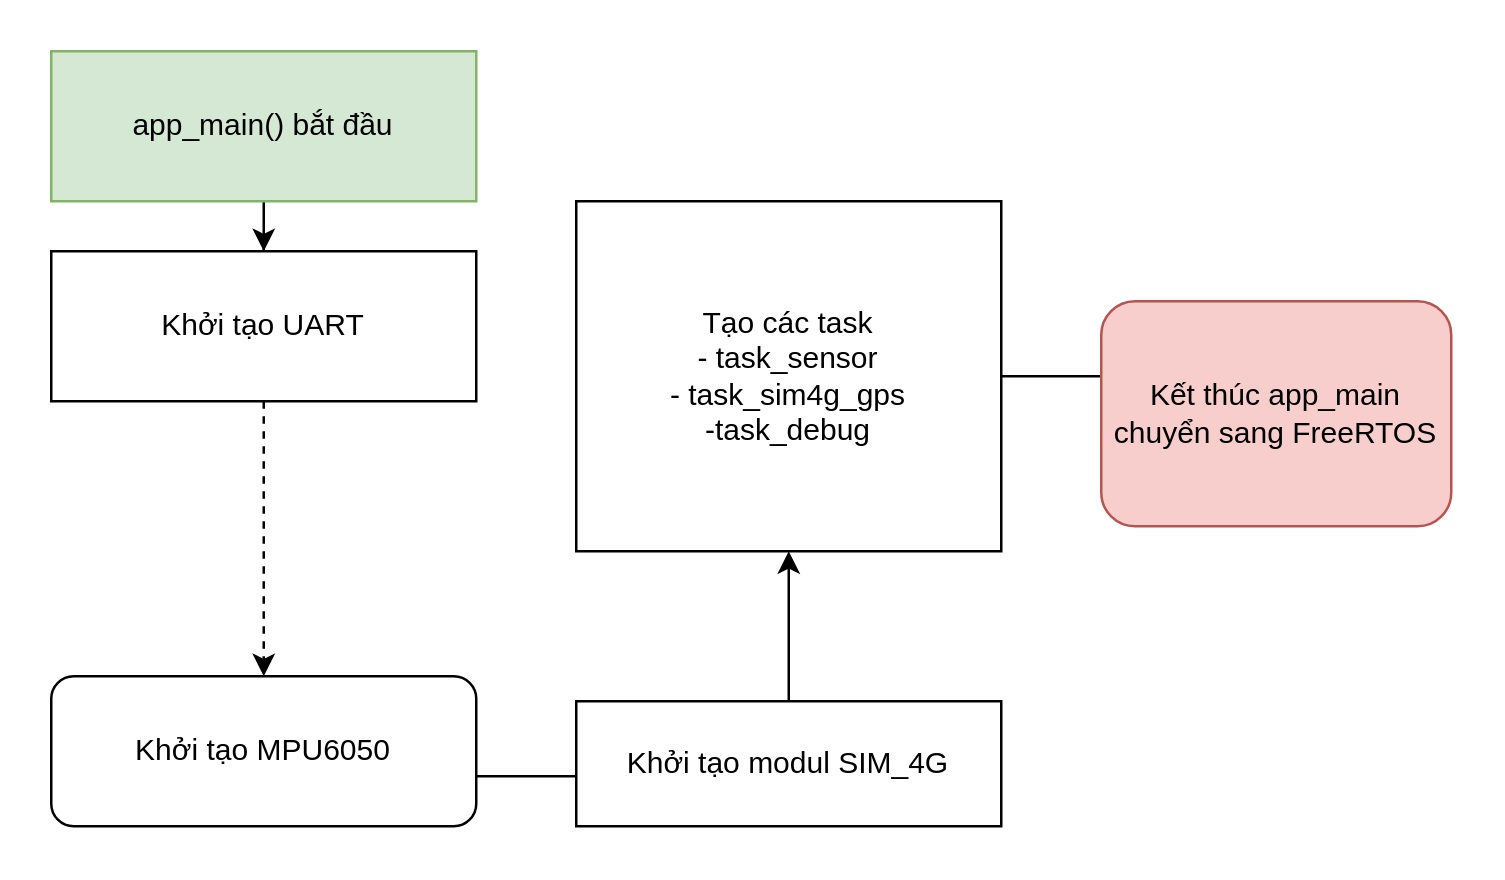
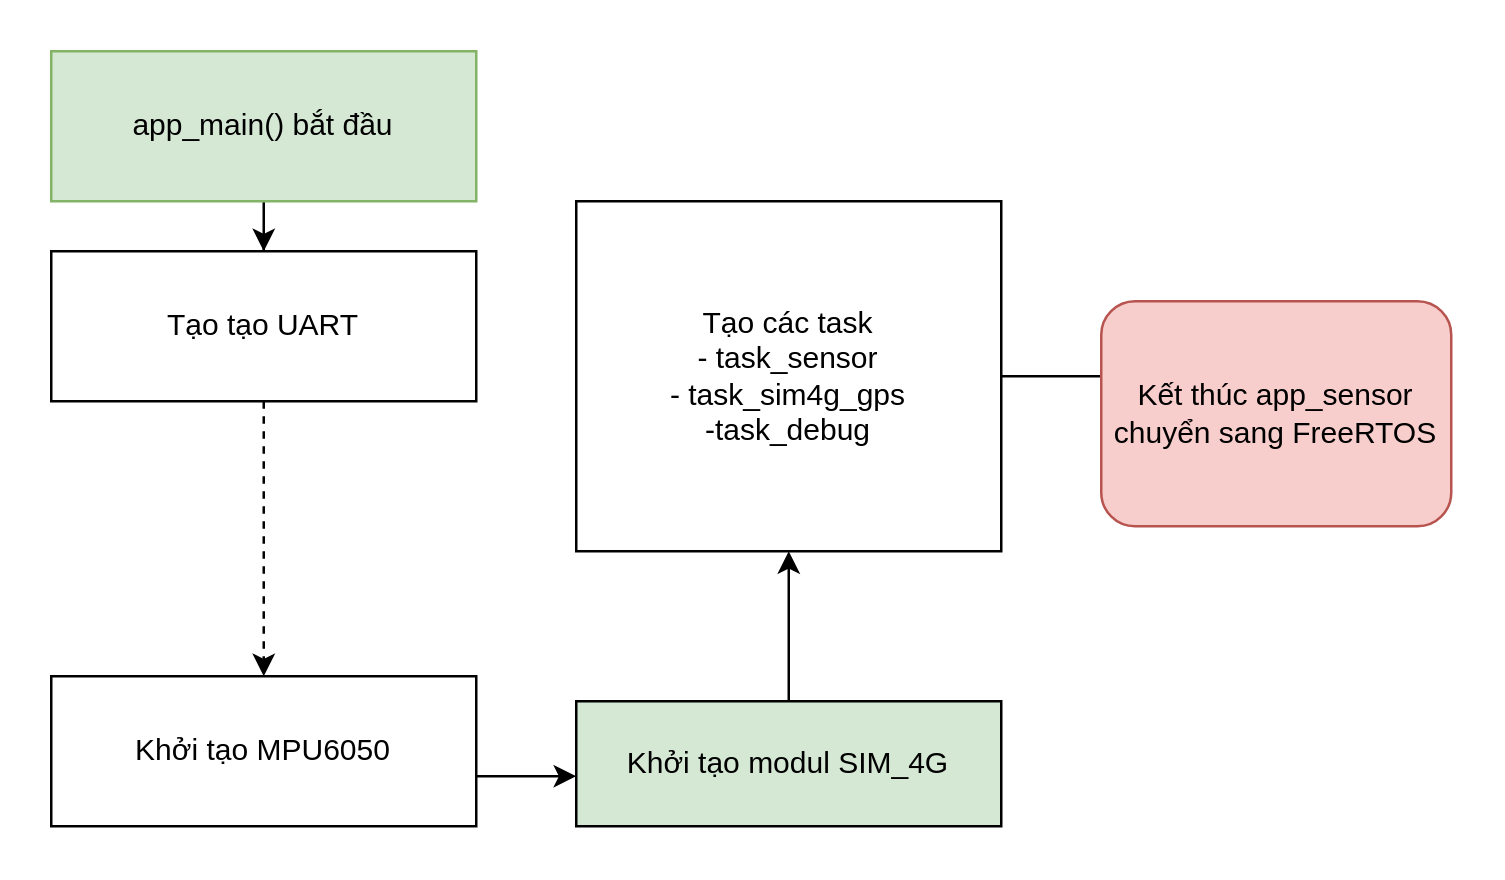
(264, 326) -> (264, 326)
(1276, 414) -> (1276, 414)
(264, 751) -> (264, 751)
(789, 764) -> (789, 764)
(565, 776) -> (558, 776)
